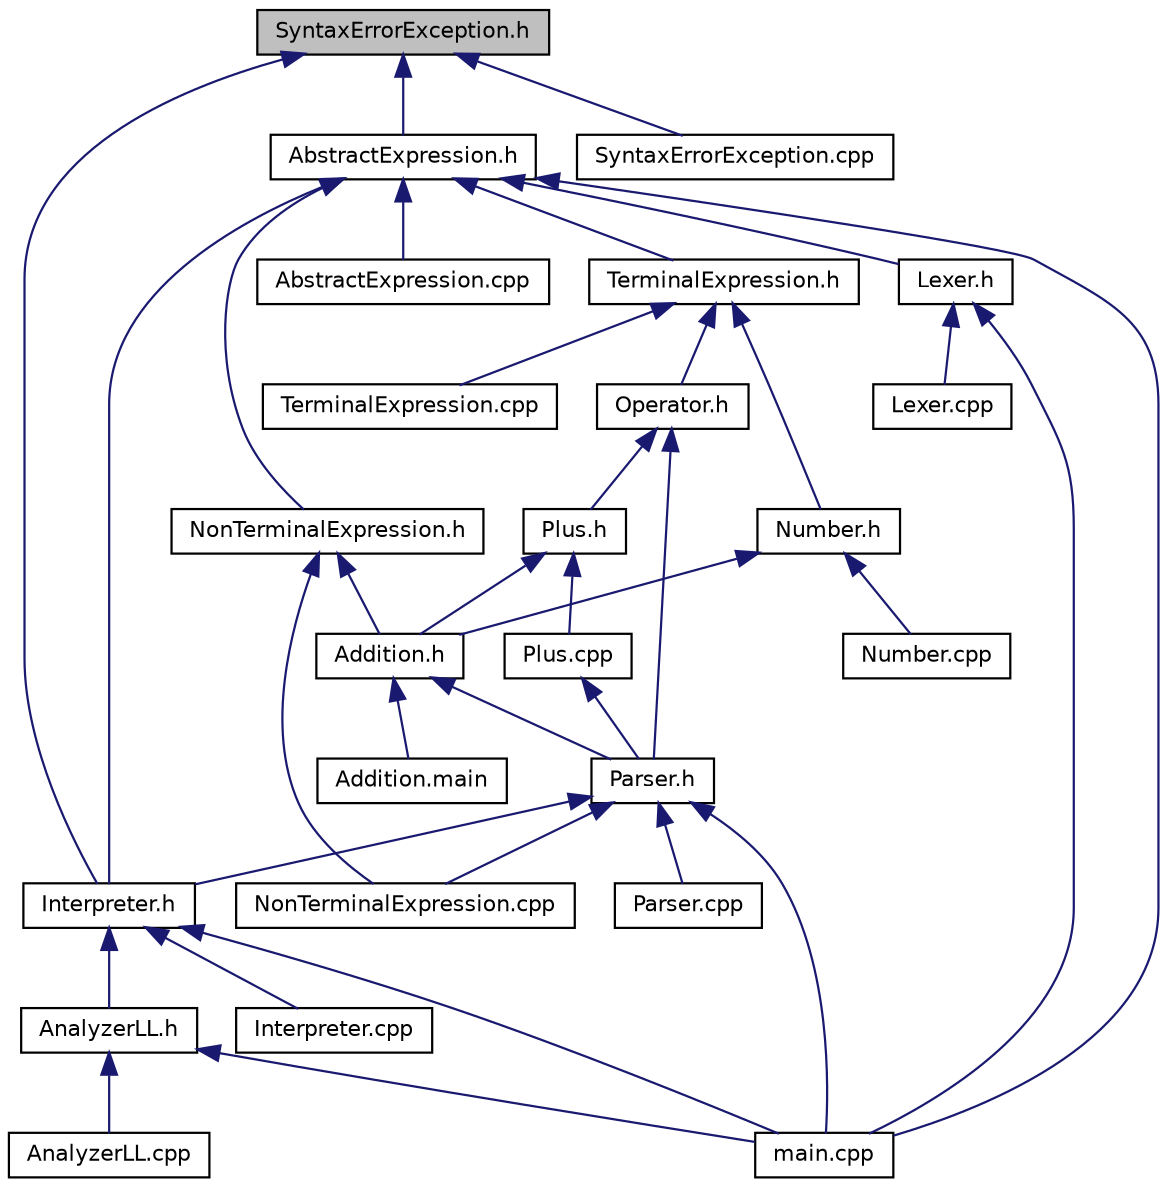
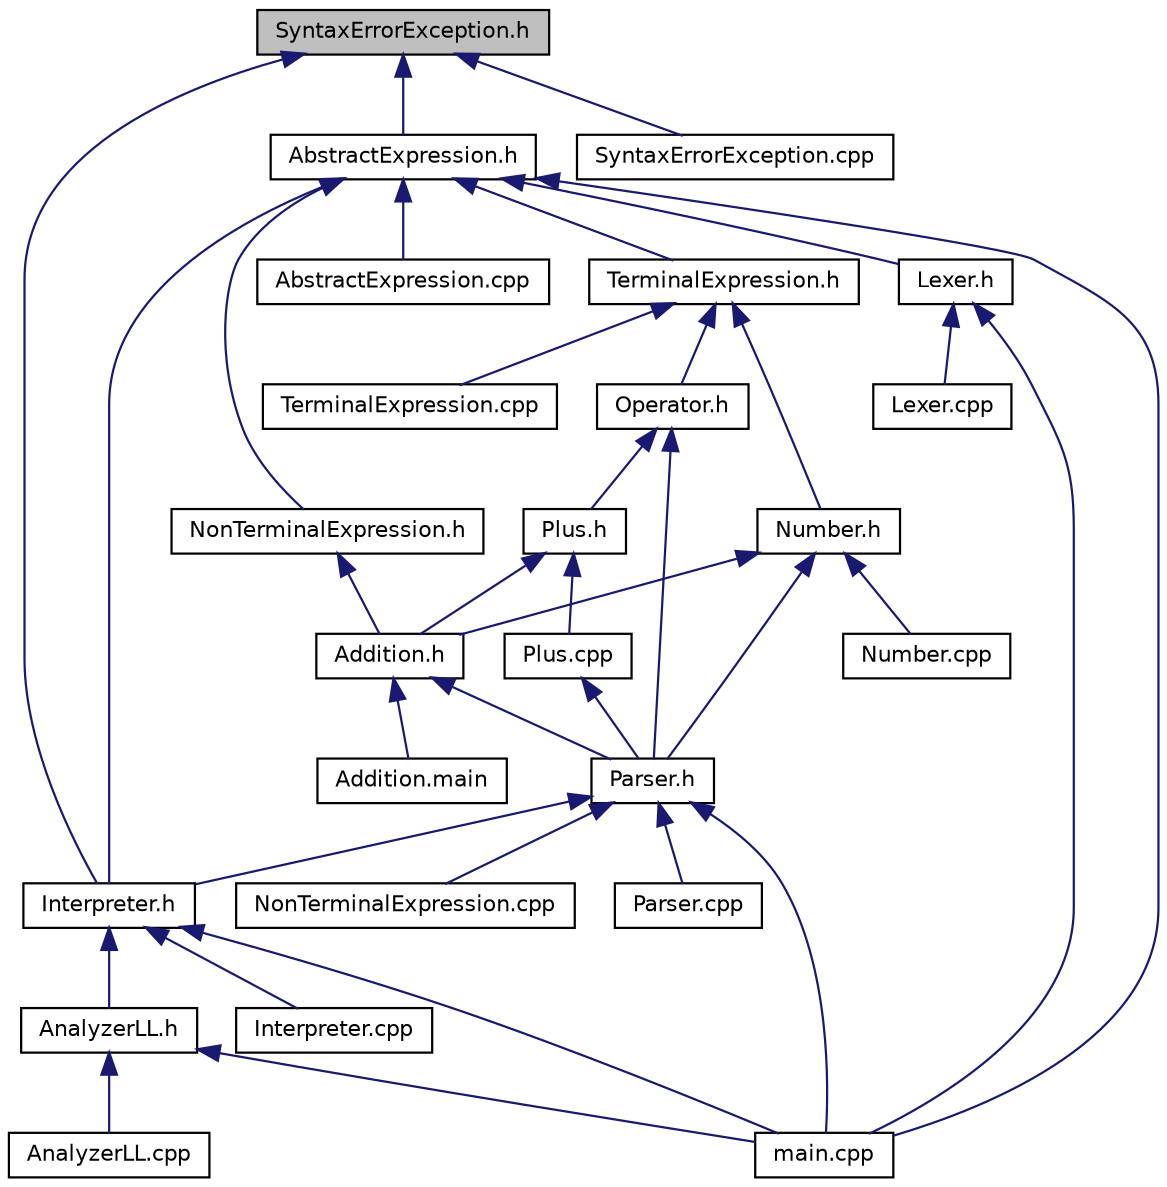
none -> (735, 666)
(284, 744) -> none
